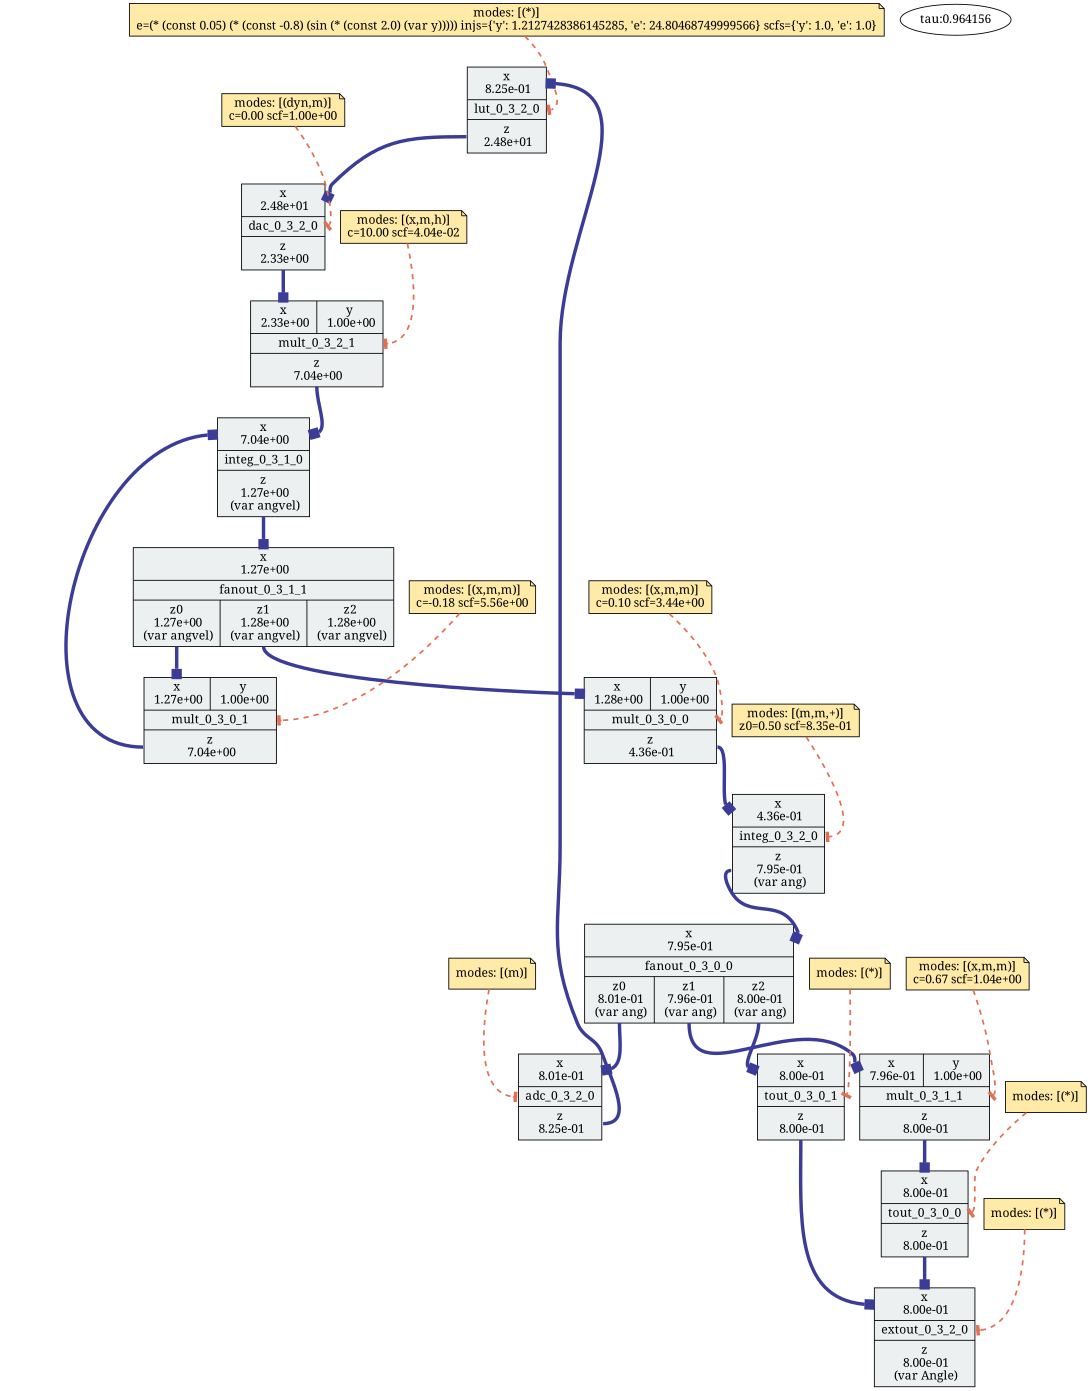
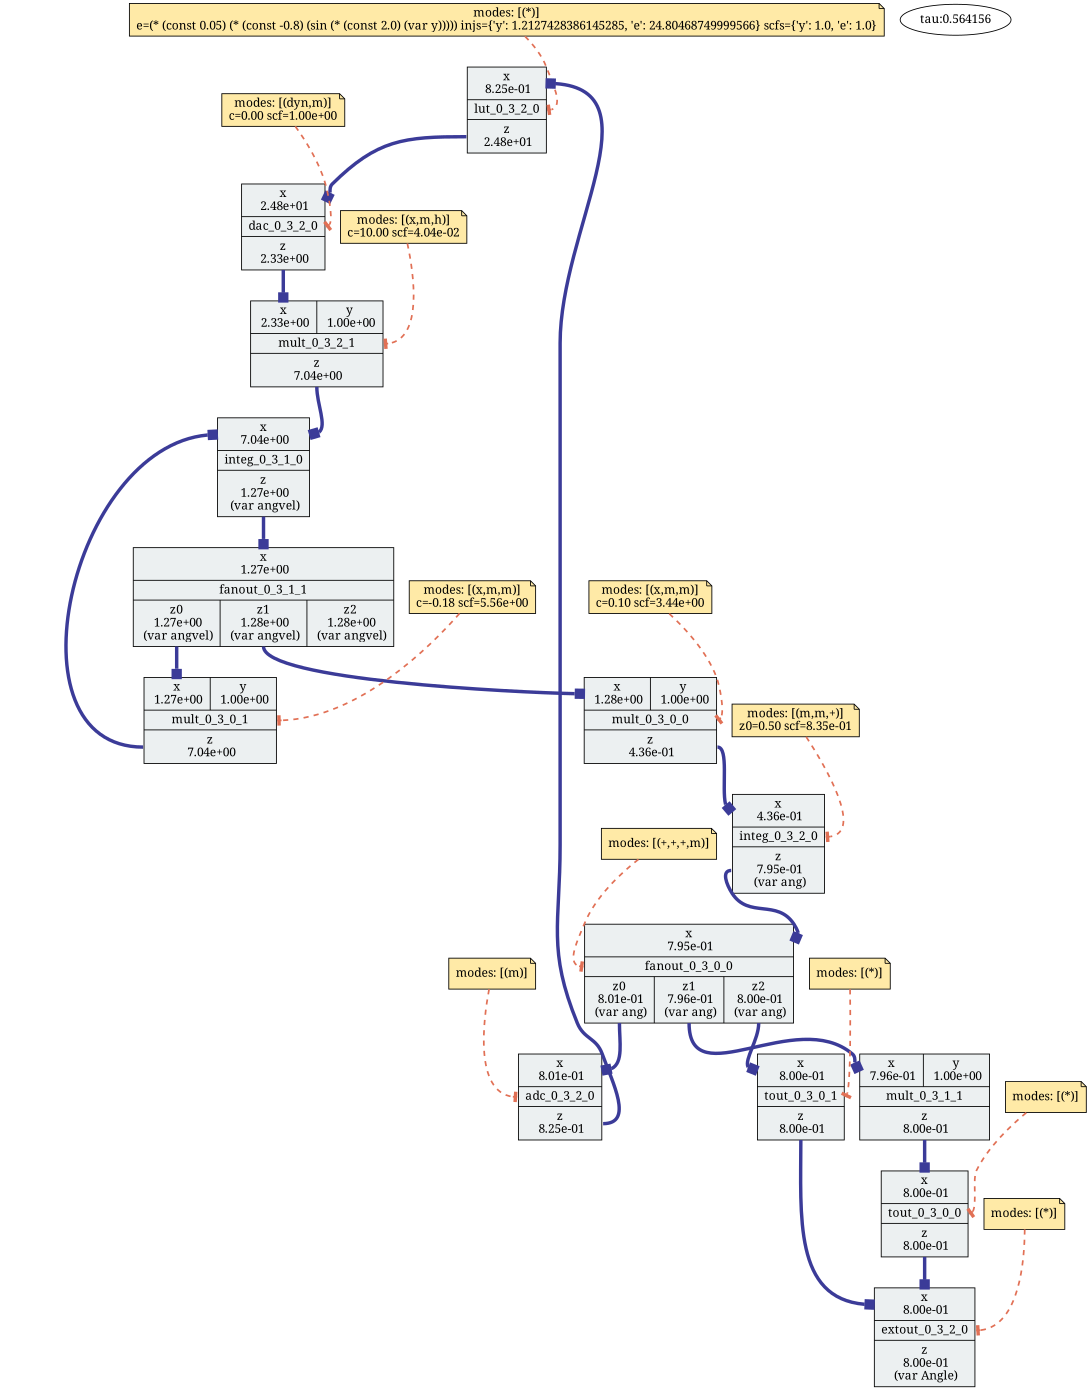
(956, 20) -> (956, 20)
none -> (659, 844)
(968, 974) -> none
